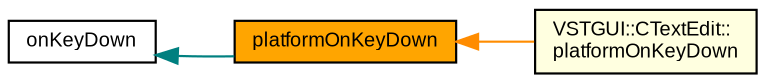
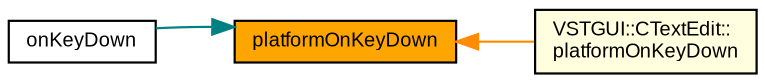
(206, 56) -> (184, 27)
